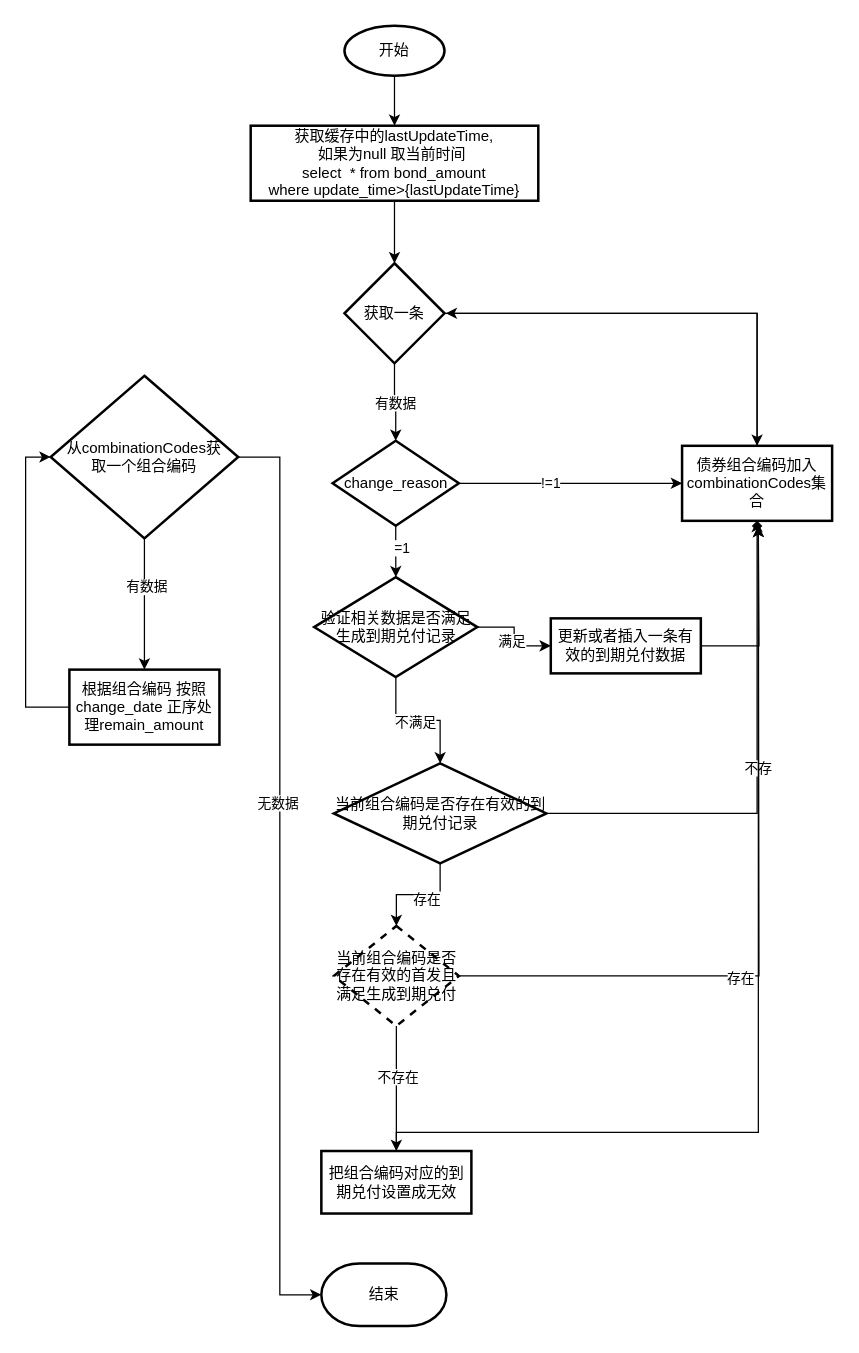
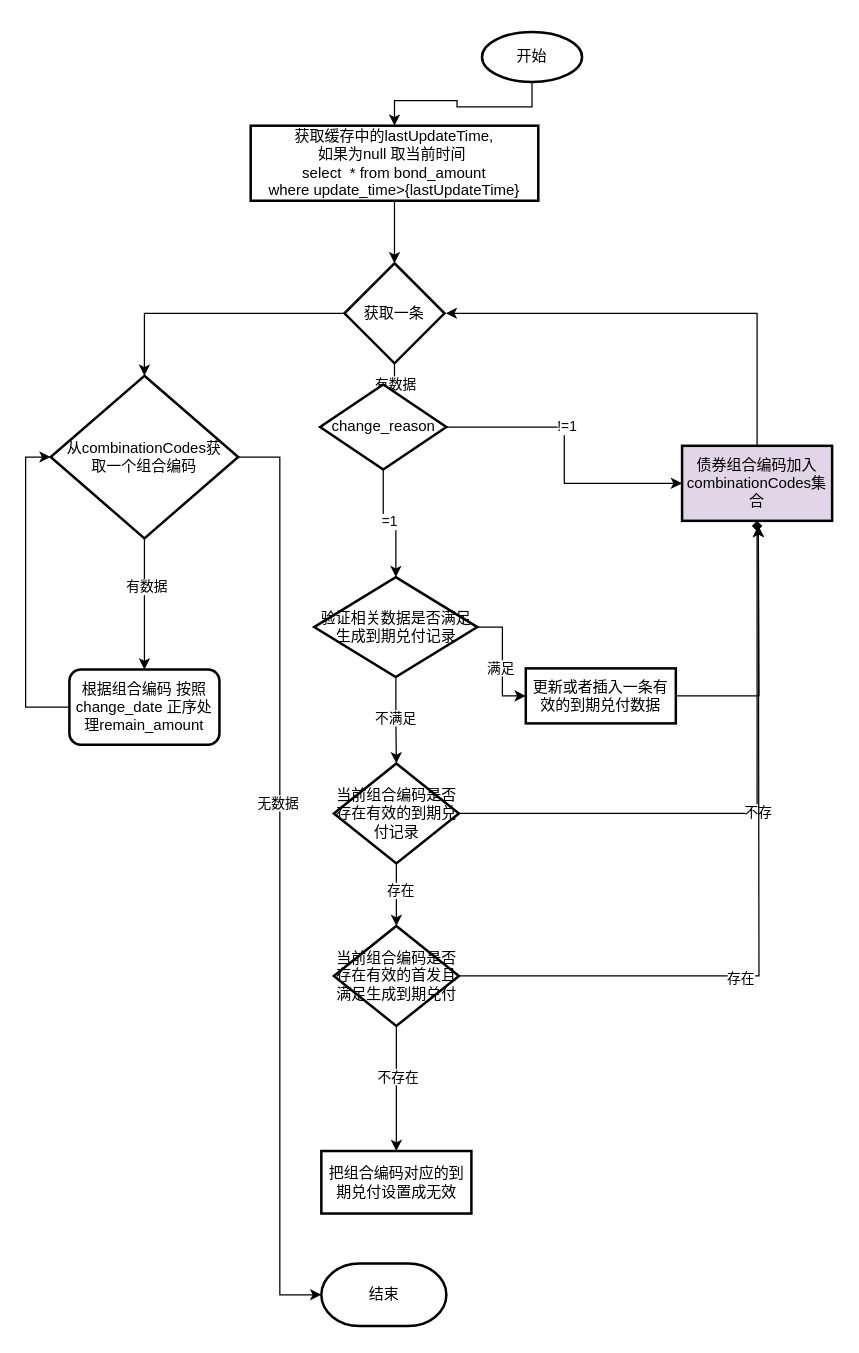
(394, 51) -> (532, 57)
(446, 313) -> (217, 313)
(396, 483) -> (383, 427)
(757, 483) -> (757, 483)
(626, 646) -> (601, 696)
(144, 707) -> (144, 707)
(440, 813) -> (396, 813)
(396, 976) -> (396, 976)
(656, 1132) -> none
